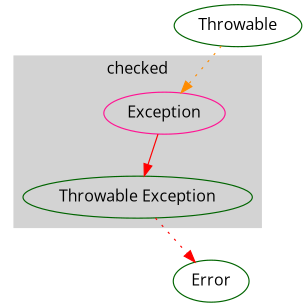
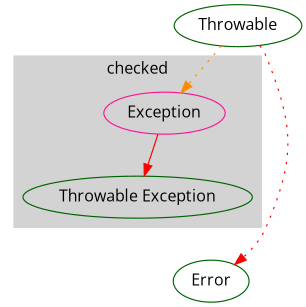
(171, 236) -> (287, 154)
